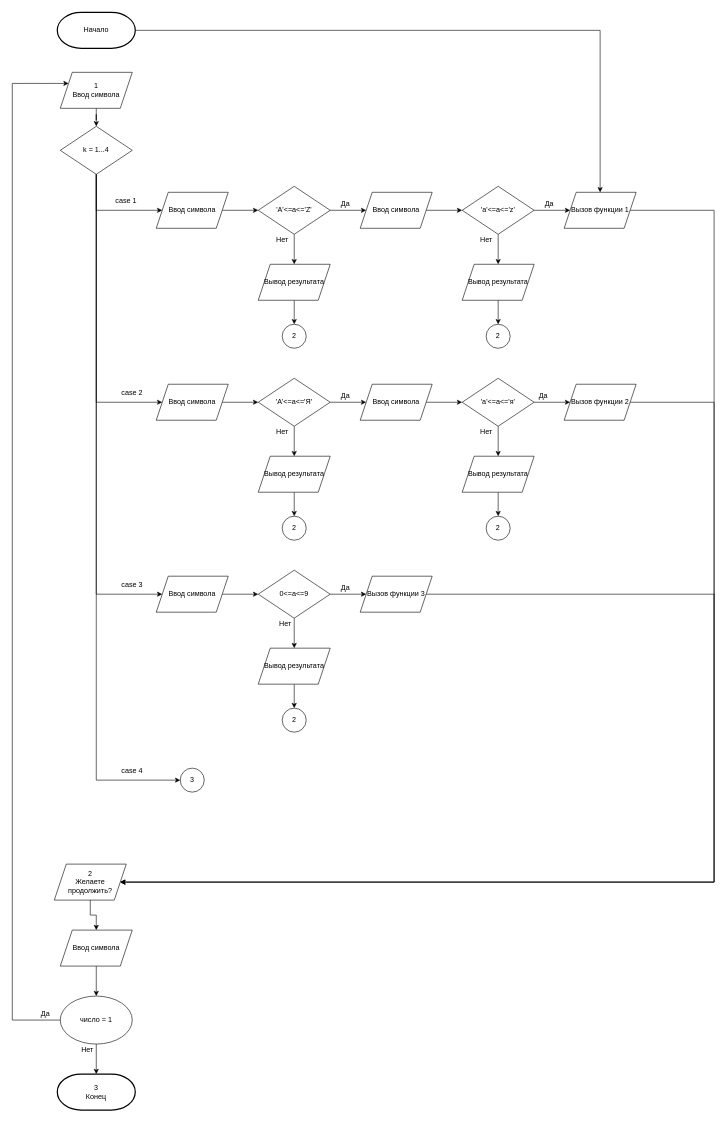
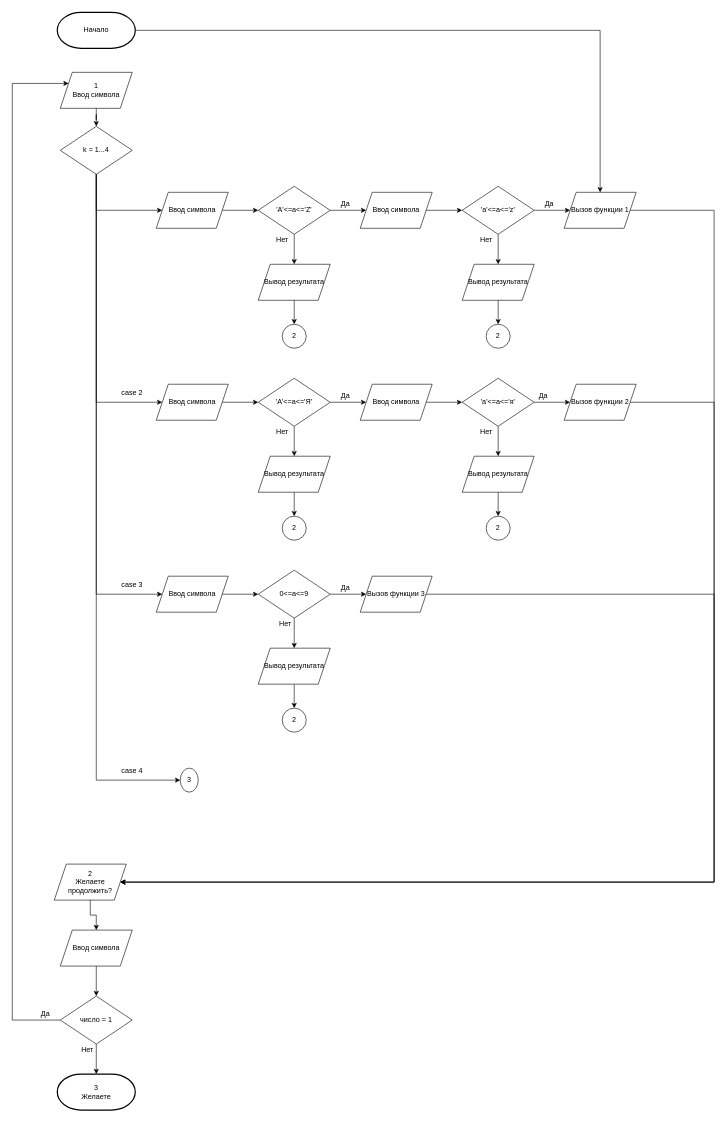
(126, 201) -> none
(192, 780) -> (189, 780)
(96, 1020) -> (96, 1020)
(96, 1092) -> (96, 1092)
